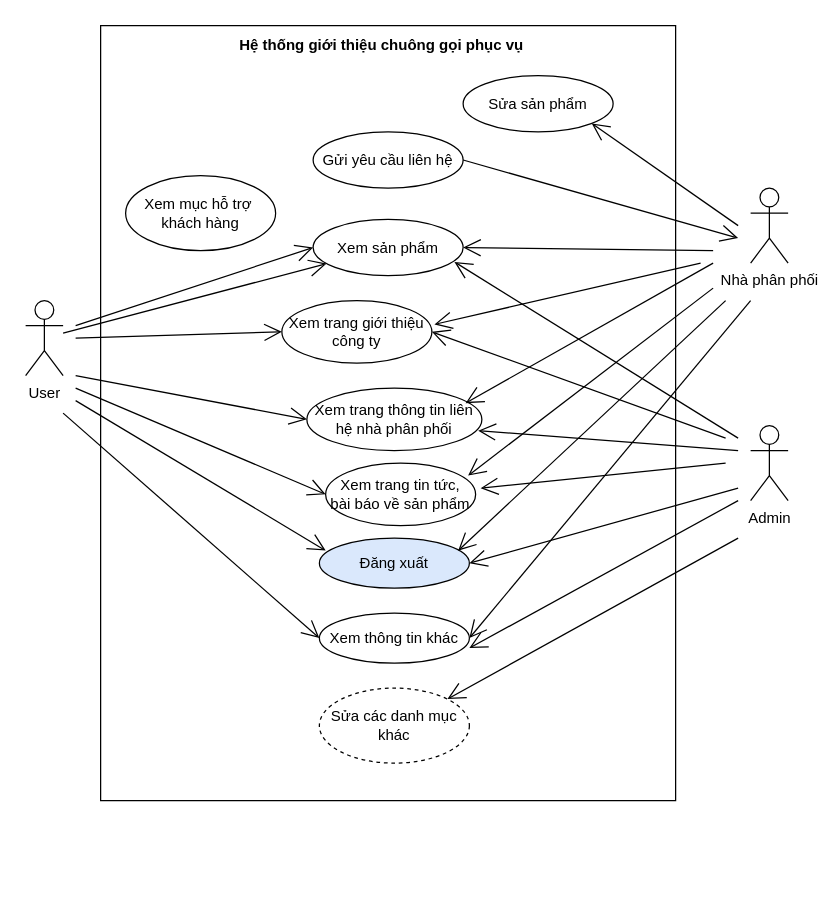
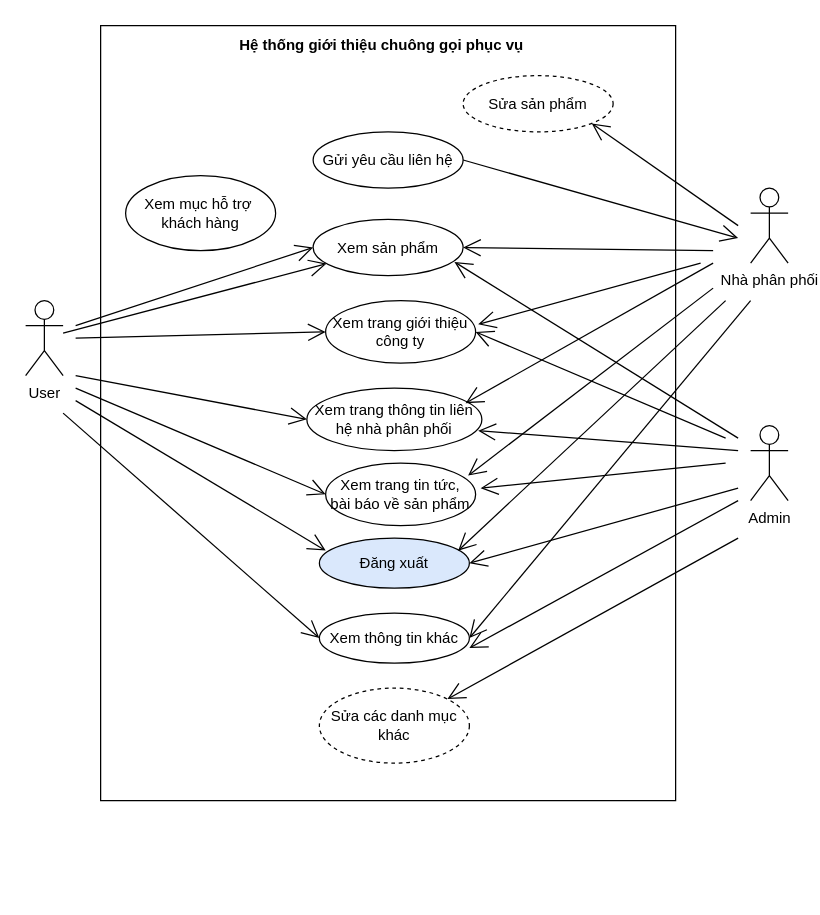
(538, 104) -> (538, 104)
(357, 332) -> (401, 332)
